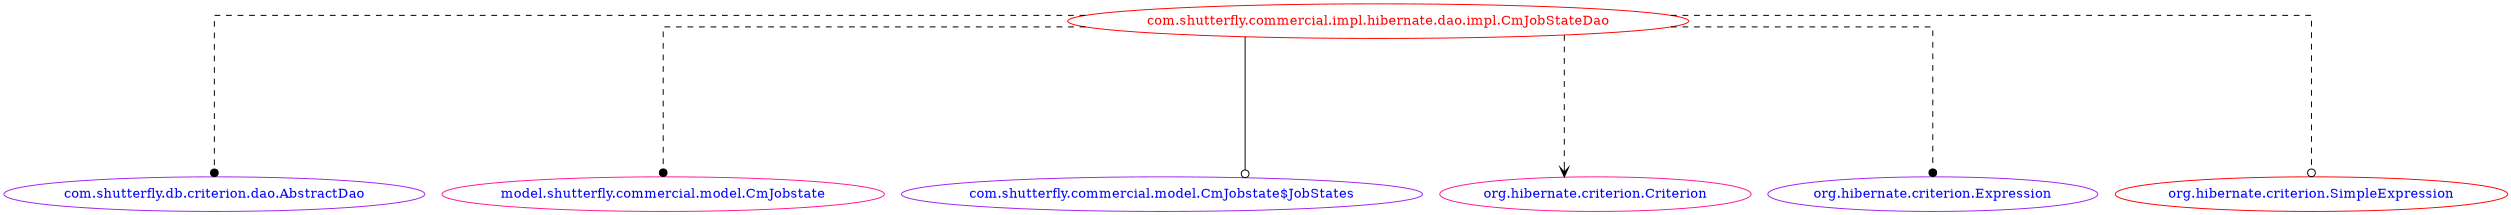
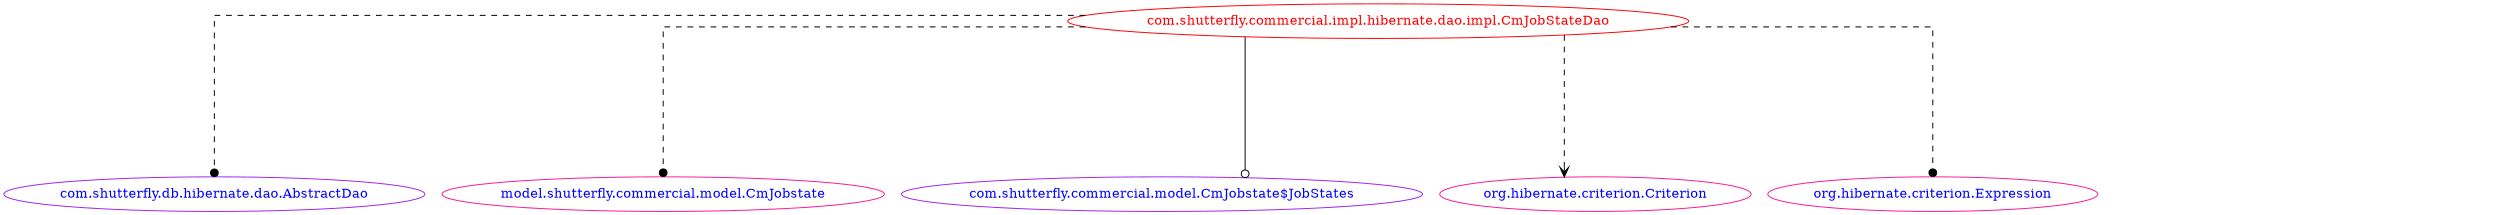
(214, 194) -> (214, 194)
(1933, 194) -> (1933, 194)
(2311, 194) -> none
